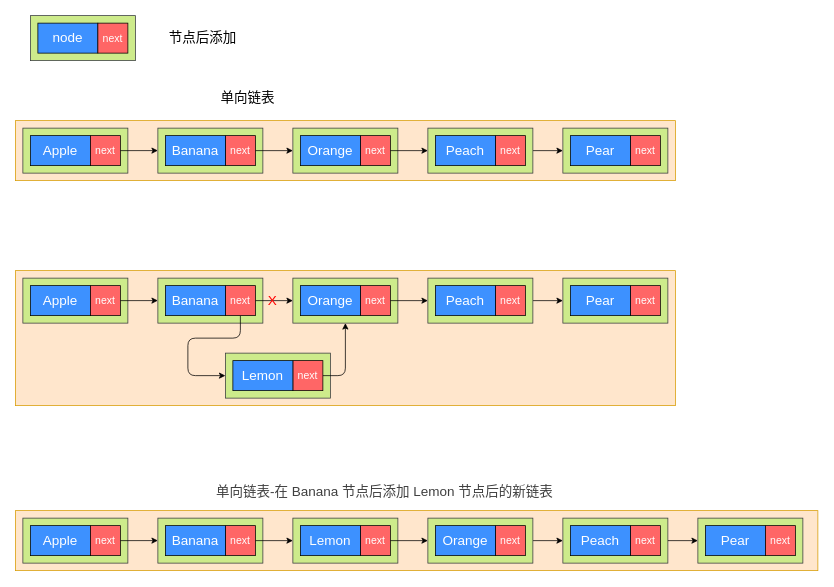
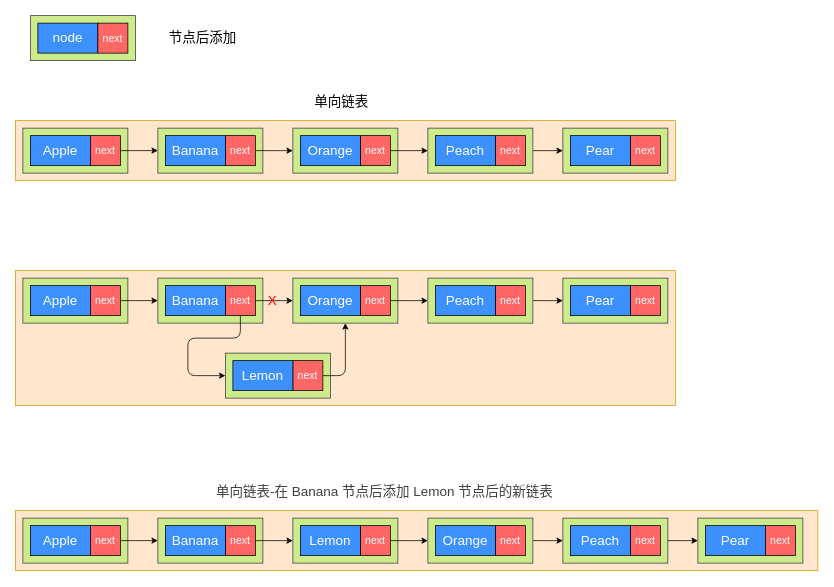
(248, 98) -> (342, 102)
